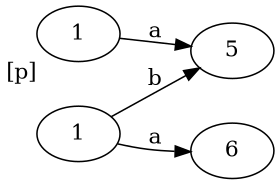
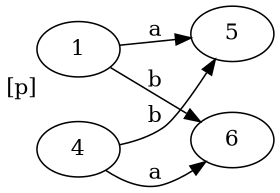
none -> (149, 91)
(78, 134) -> (78, 149)
